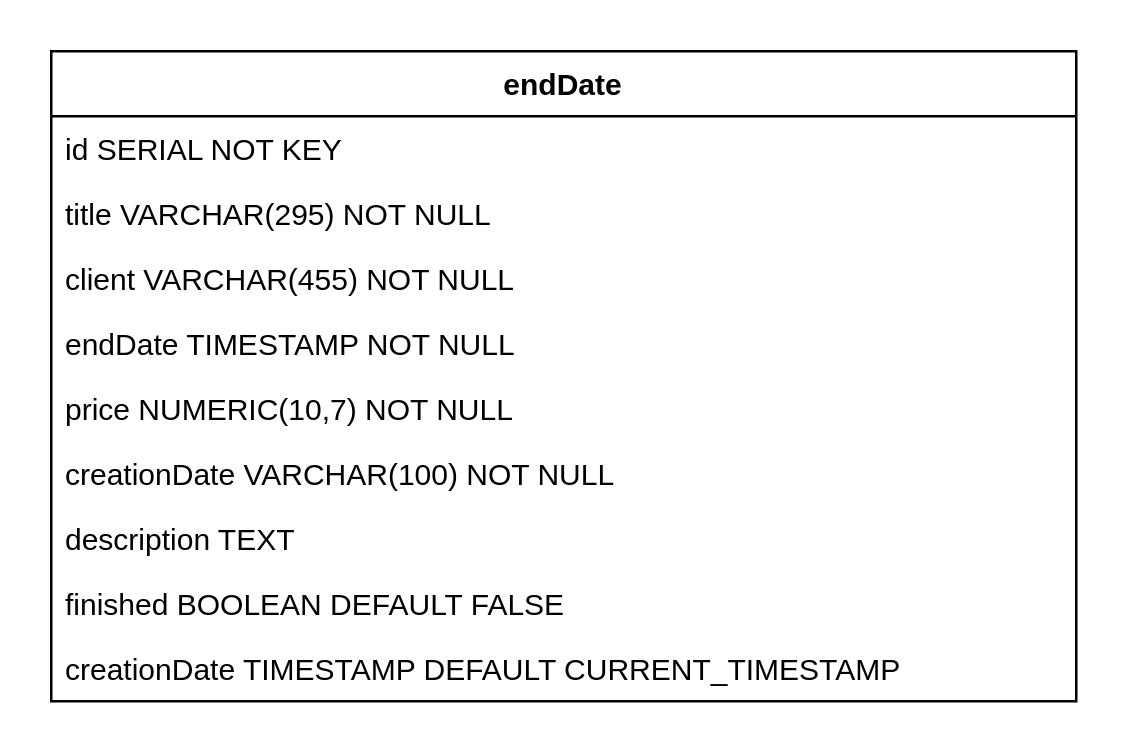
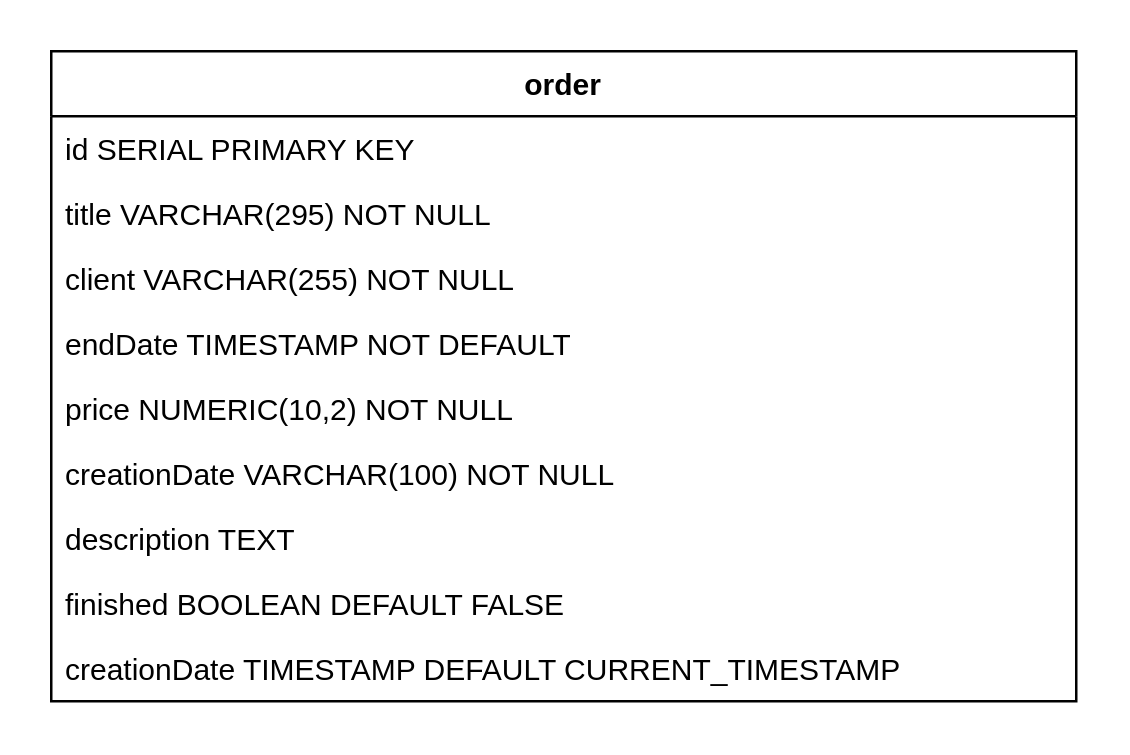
(564, 87) -> (564, 87)
(193, 152) -> (227, 152)
(282, 282) -> (282, 282)
(273, 347) -> (298, 347)
(282, 412) -> (282, 412)
